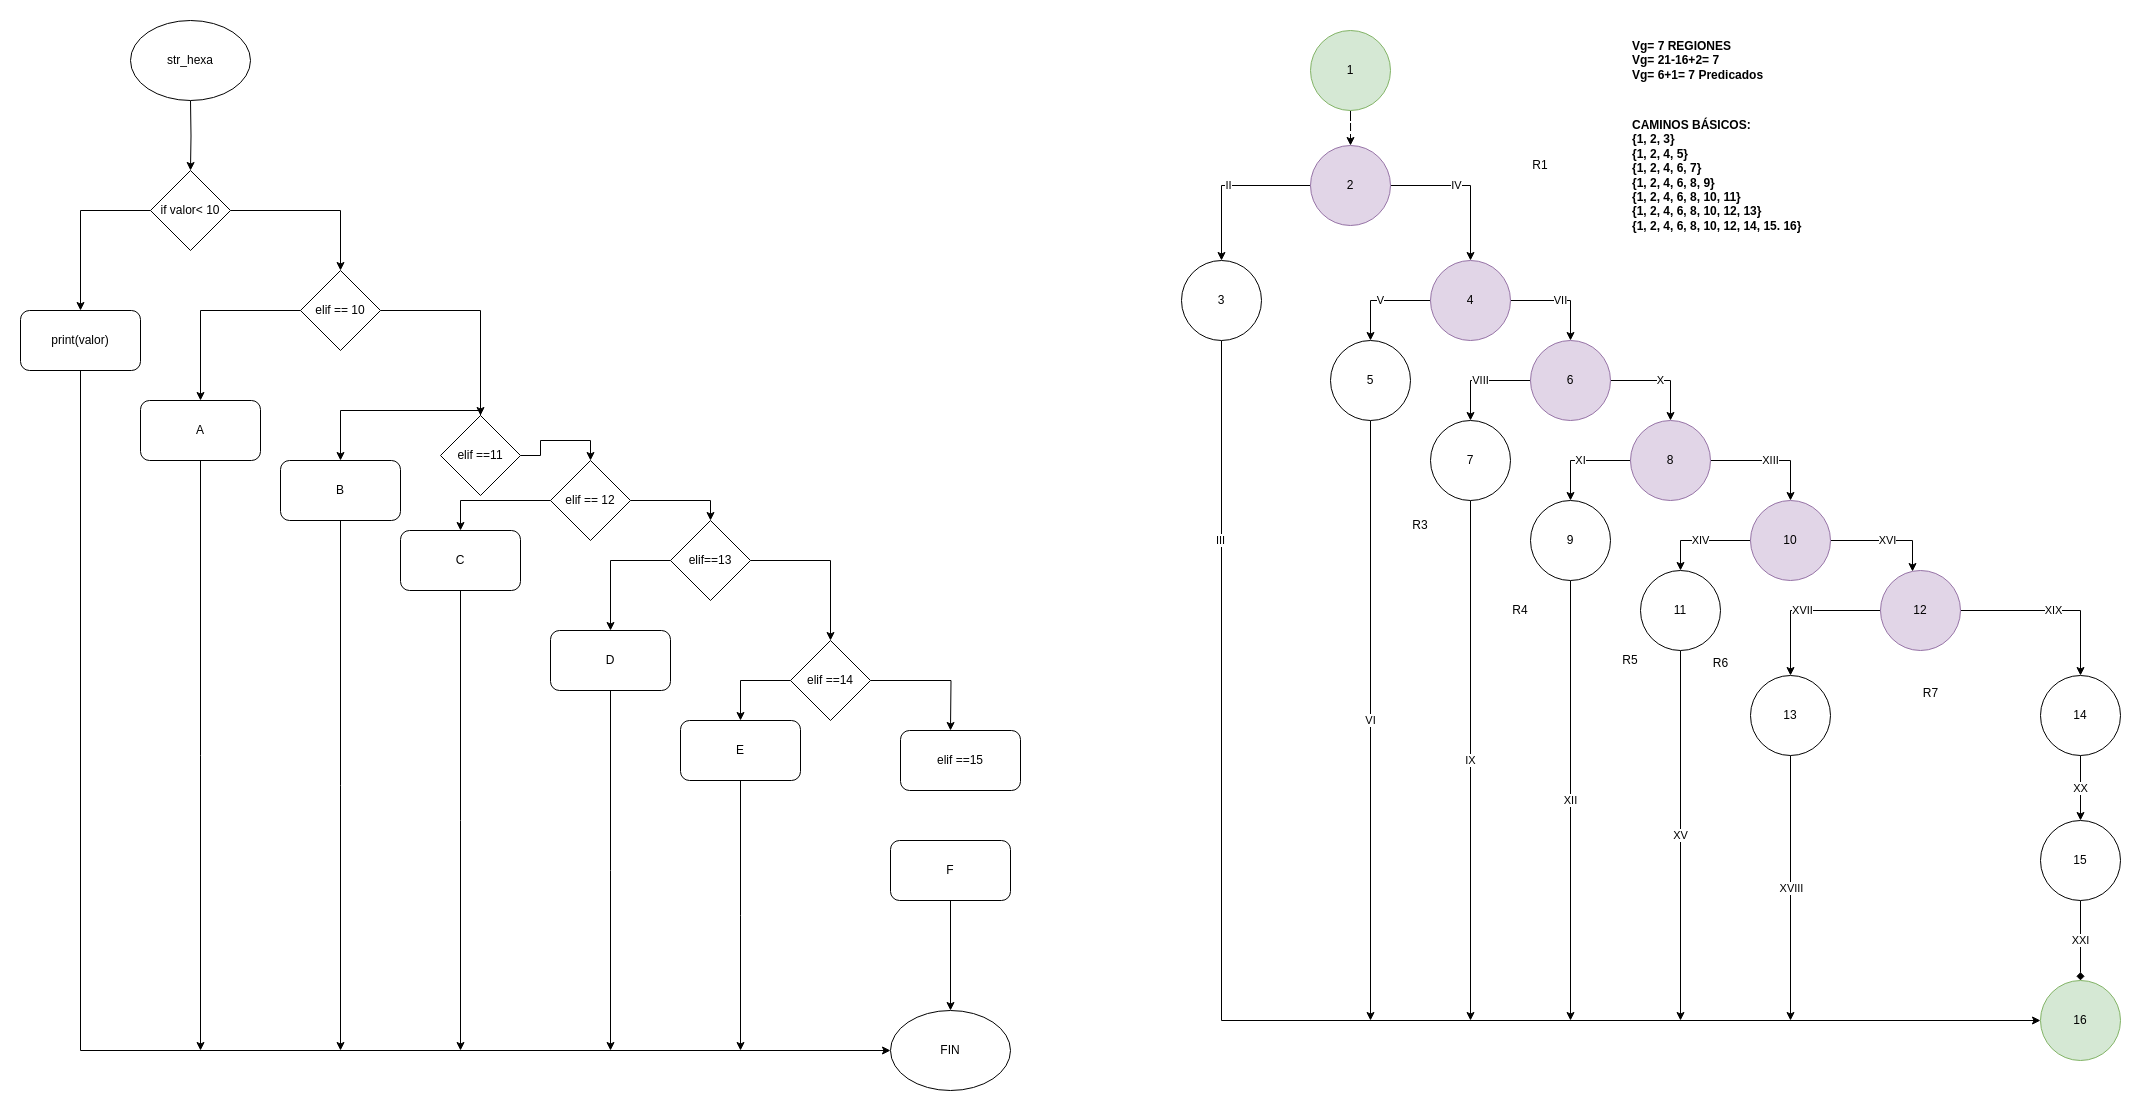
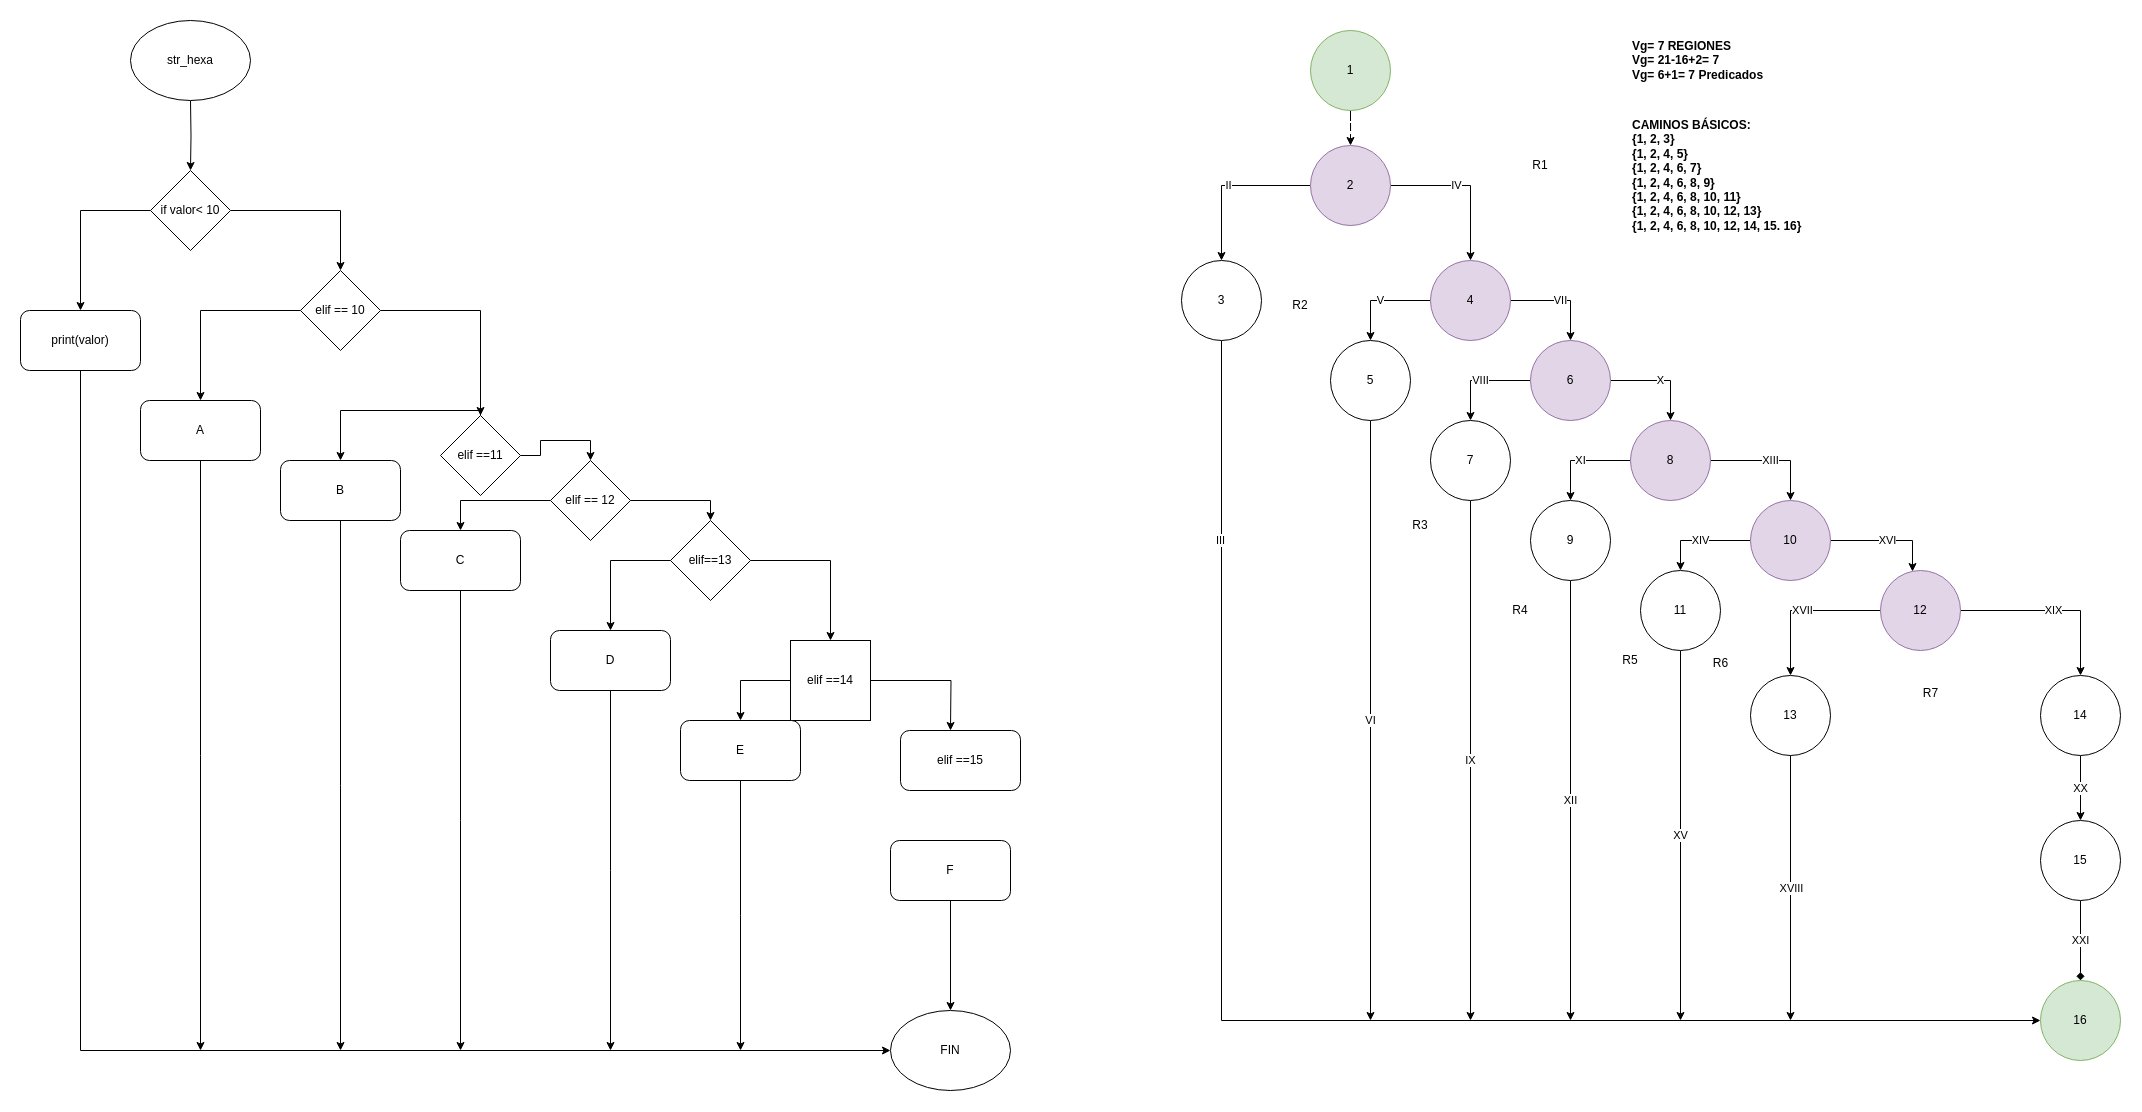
none -> (1301, 306)
(831, 681) -> (831, 681)
